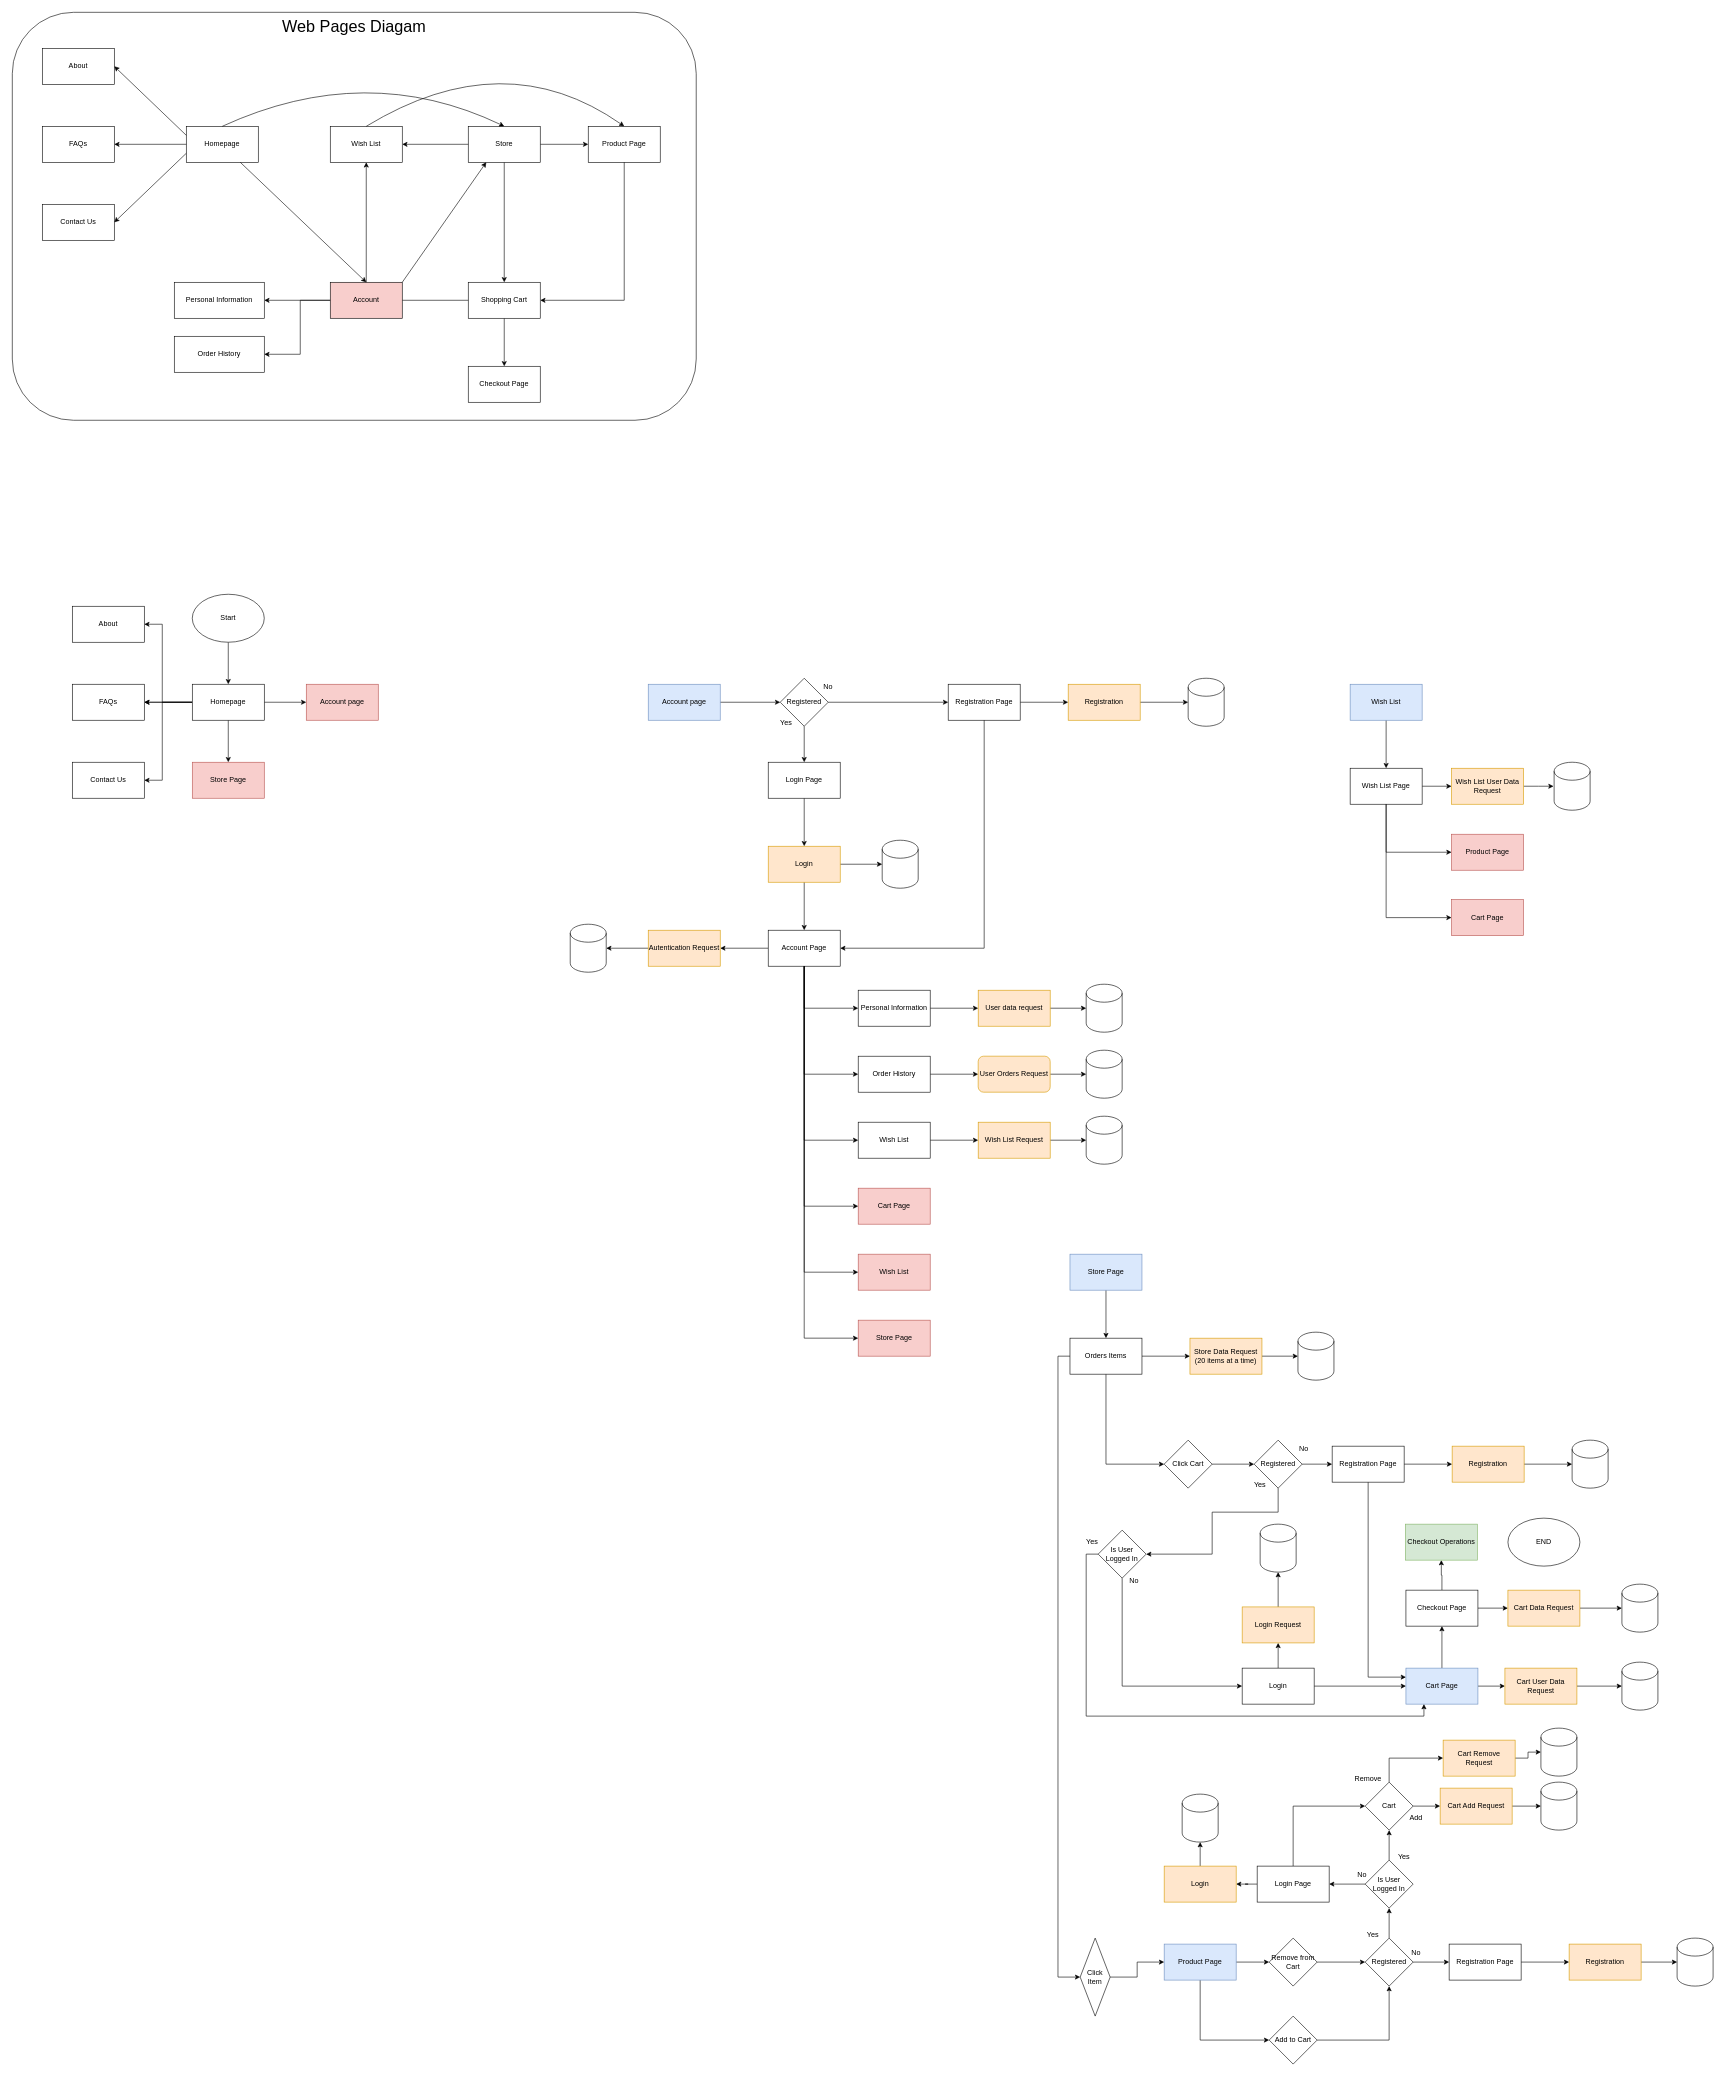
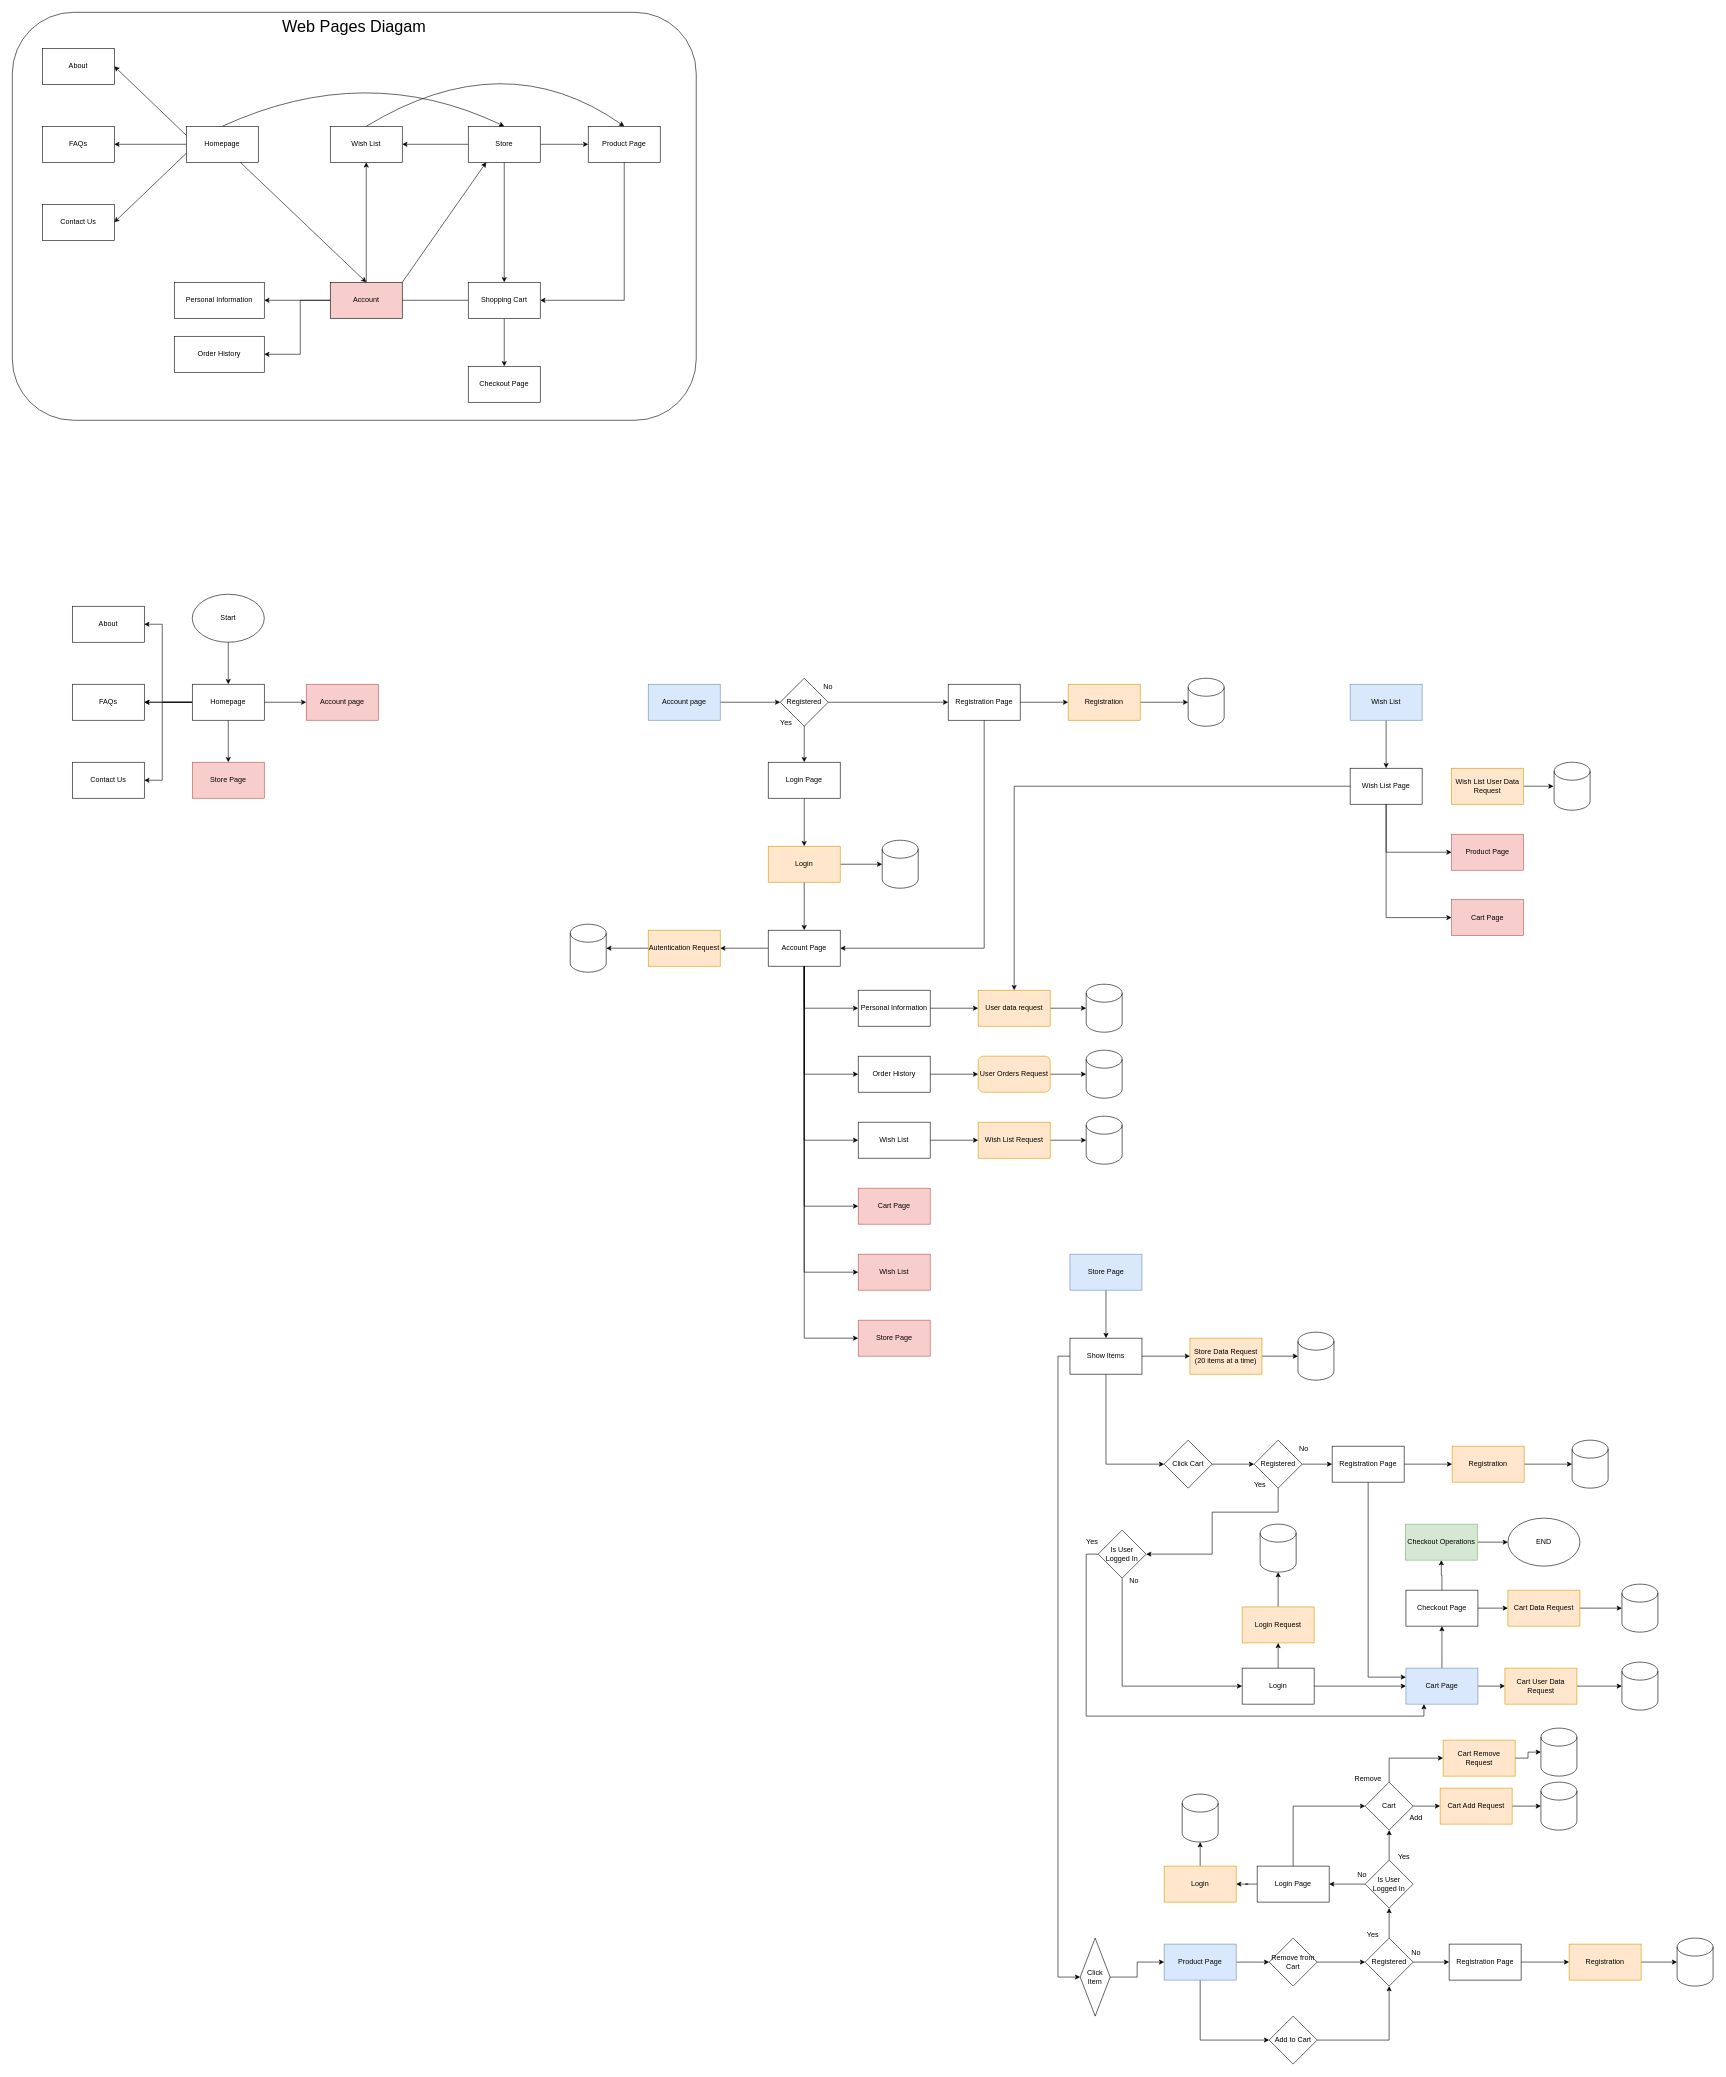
(1446, 786) -> (1014, 786)
(1106, 1356) -> (1106, 1356)
none -> (1502, 1542)
